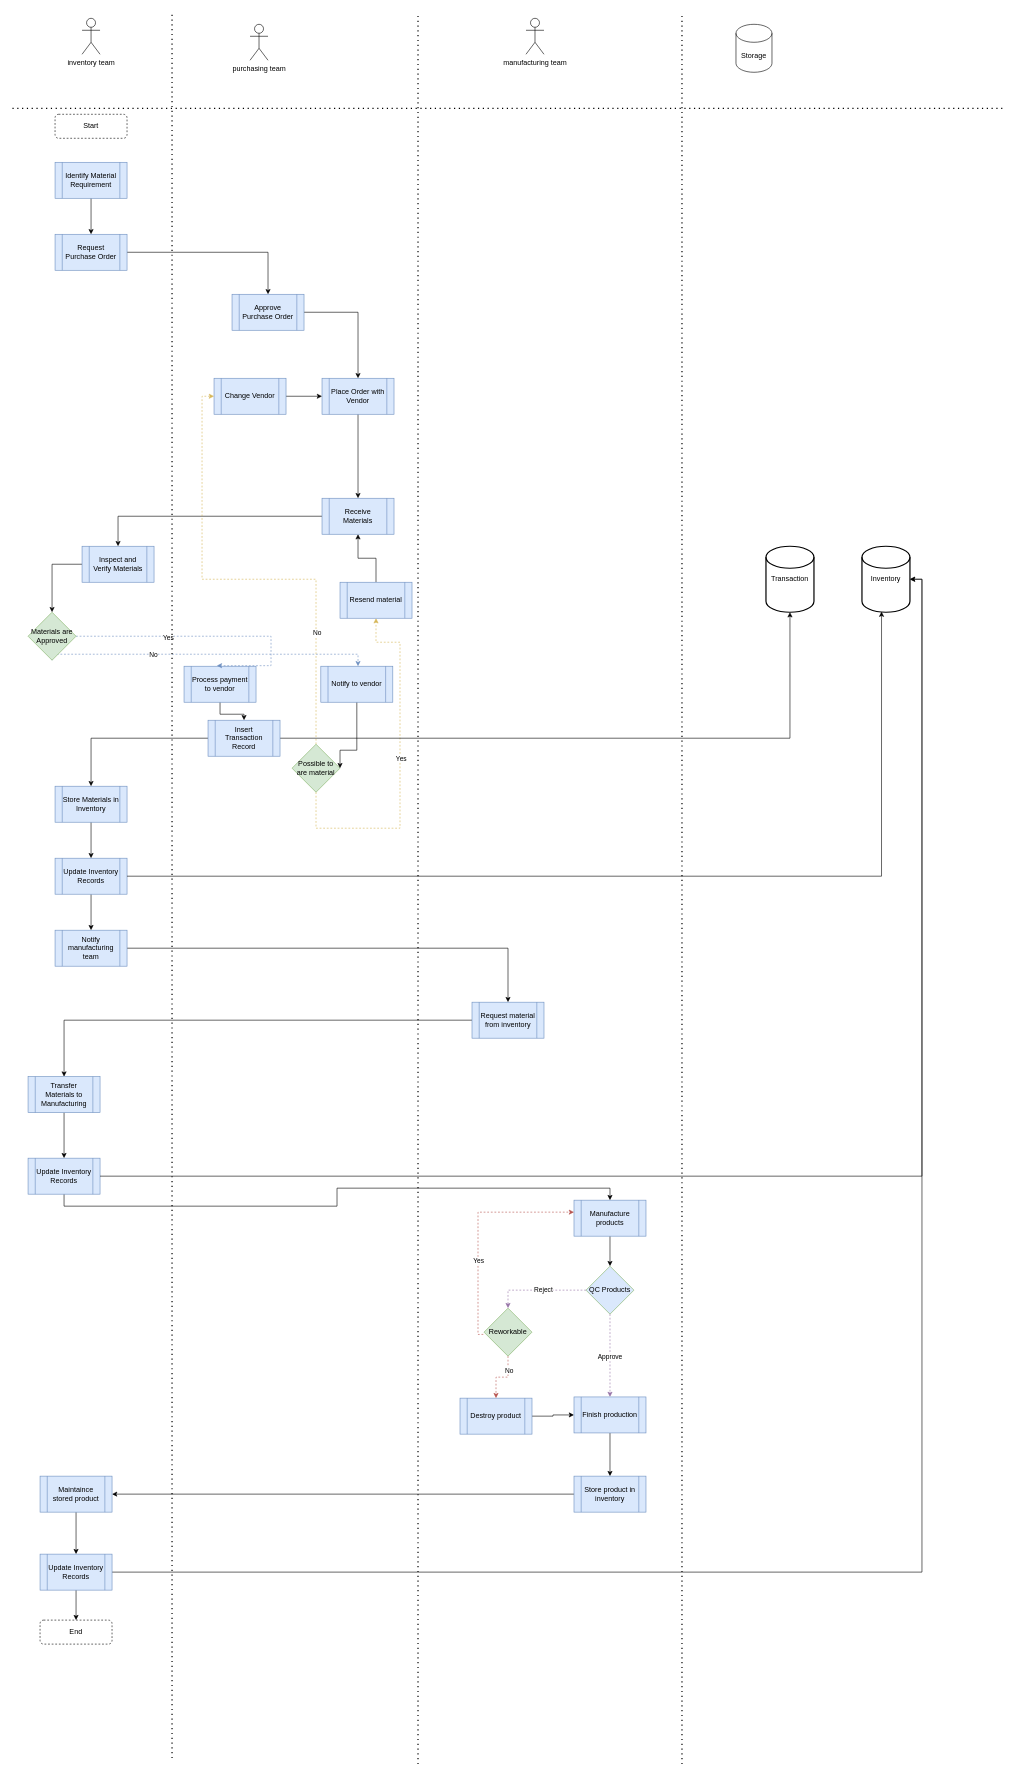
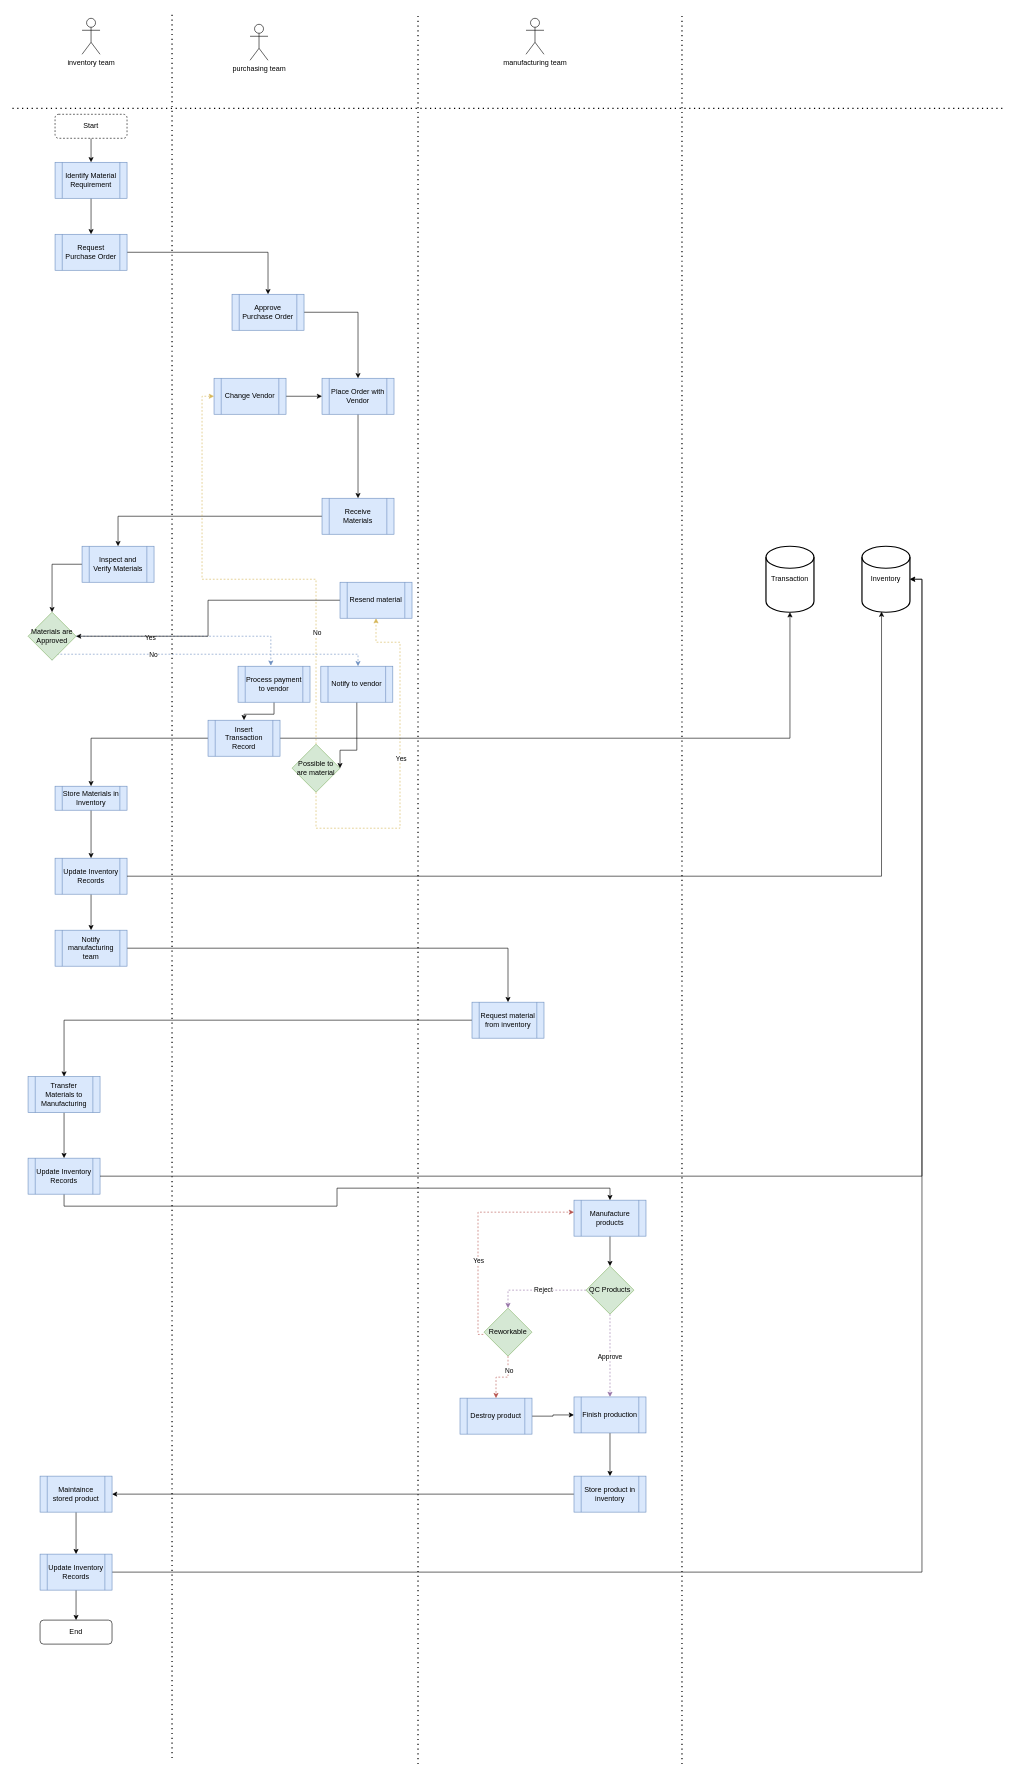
(754, 48) -> none
none -> (91, 156)
(376, 558) -> (257, 600)
(220, 684) -> (274, 684)
(91, 804) -> (91, 798)
(610, 1290) -> (610, 1290)
(76, 1632) -> (76, 1632)
